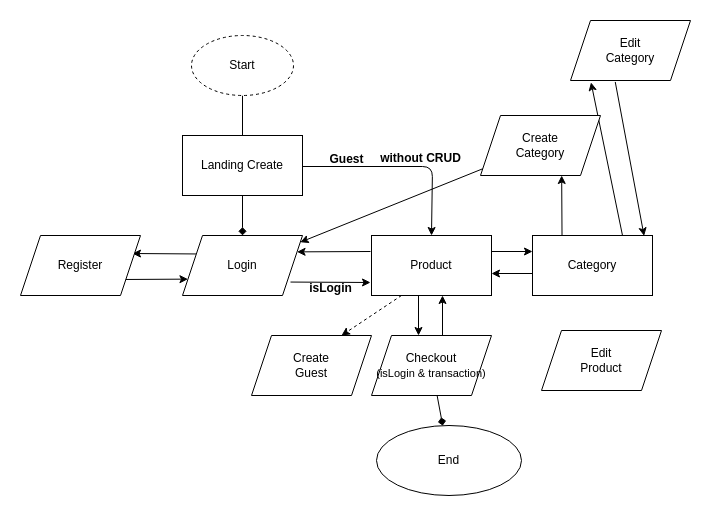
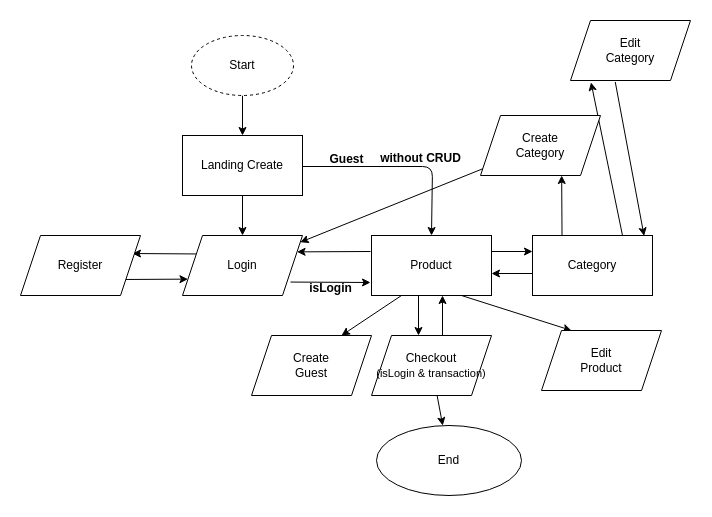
(243, 130) -> (243, 127)
(243, 227) -> (243, 227)
none -> (513, 312)
(374, 314) -> (374, 314)
(441, 416) -> (441, 417)
